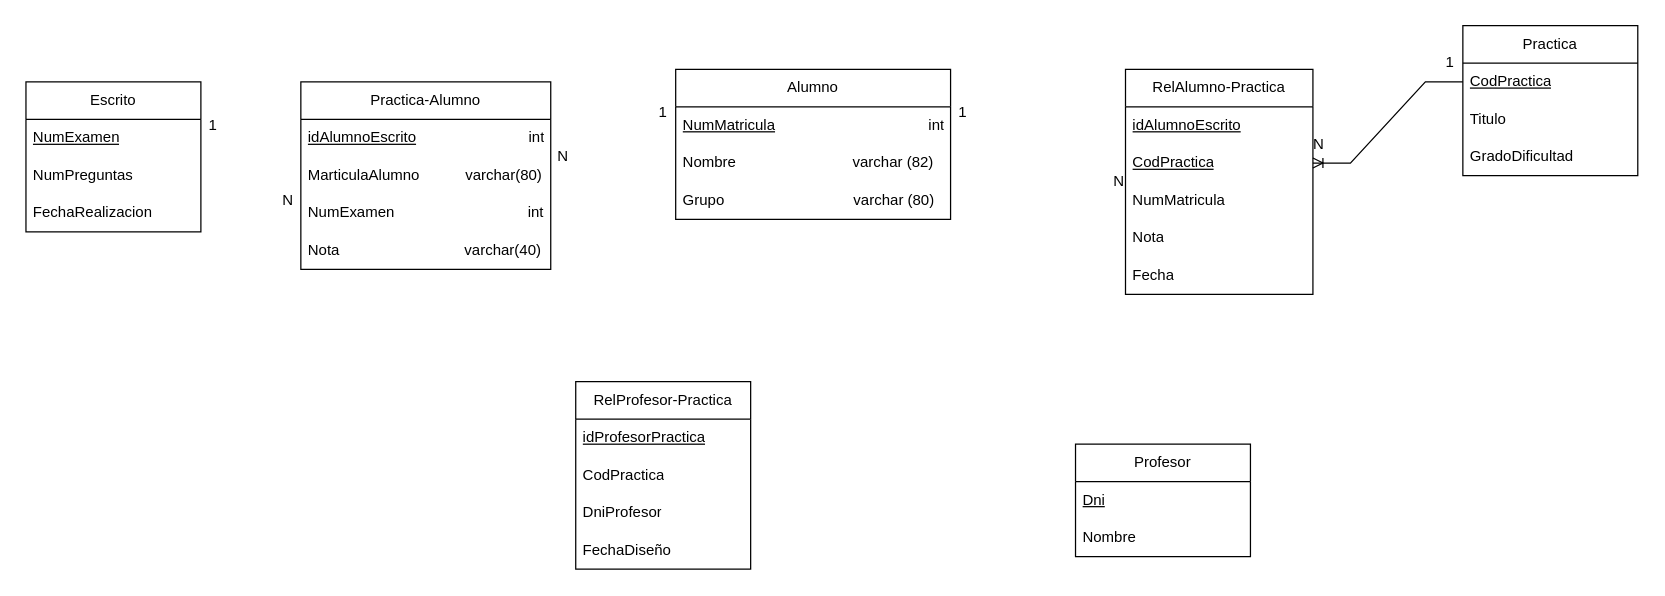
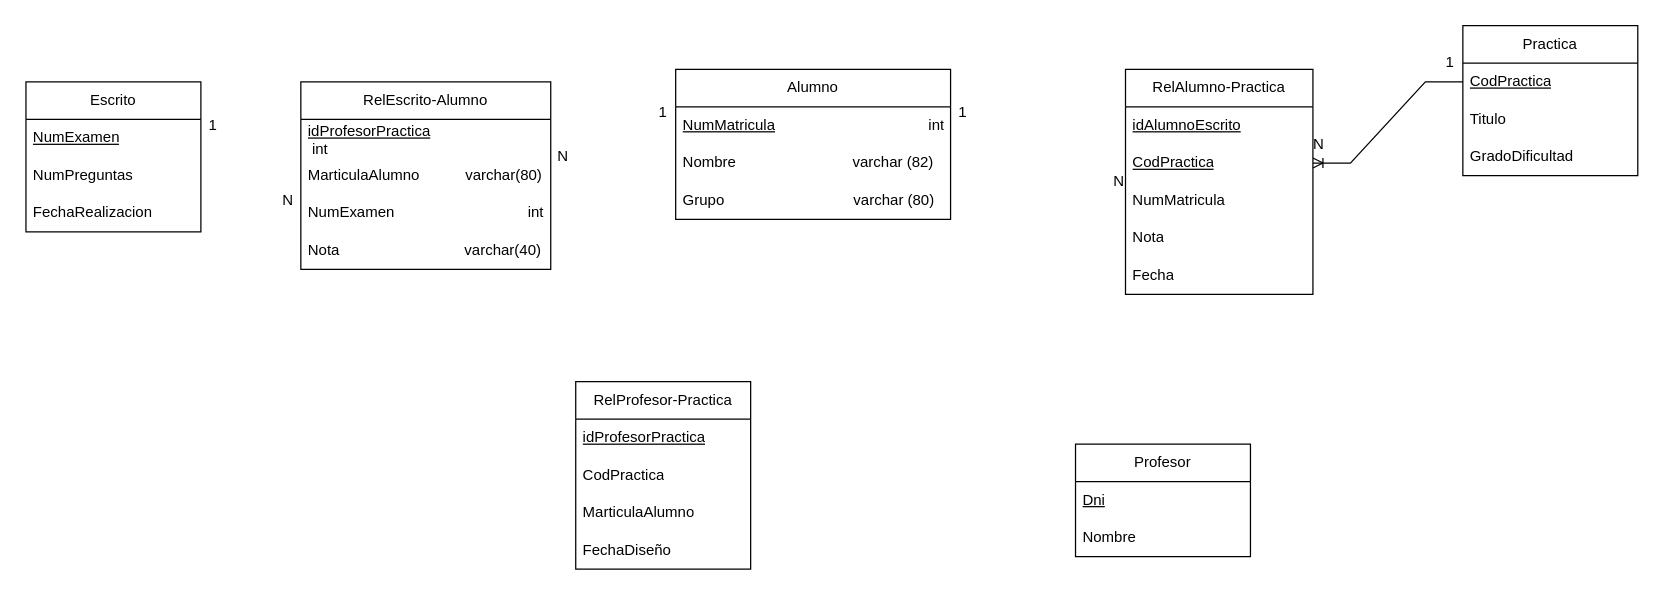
(426, 101) -> (426, 101)
(427, 138) -> (427, 138)
(627, 513) -> (640, 513)
